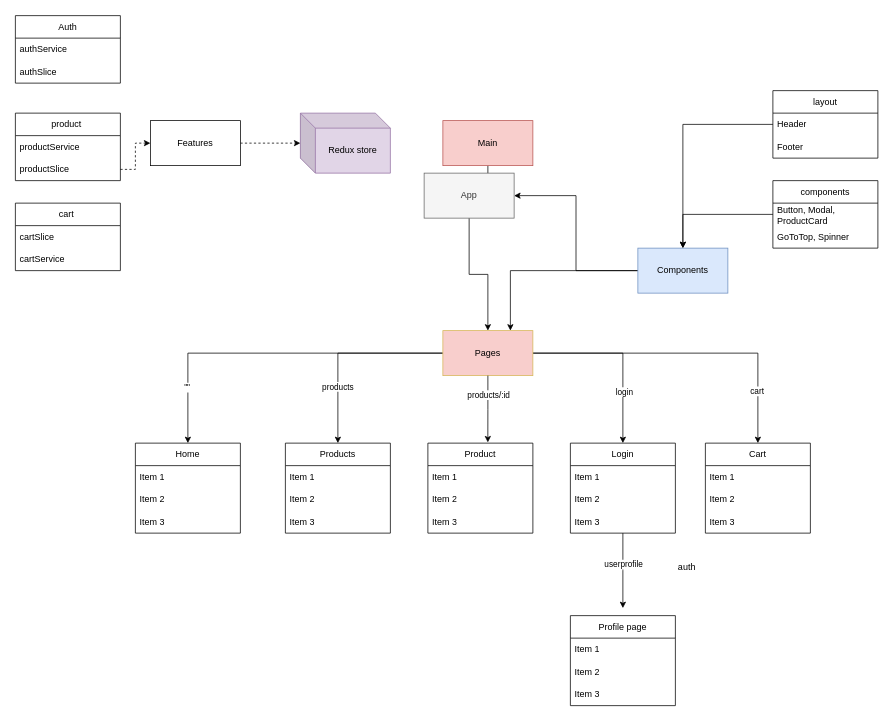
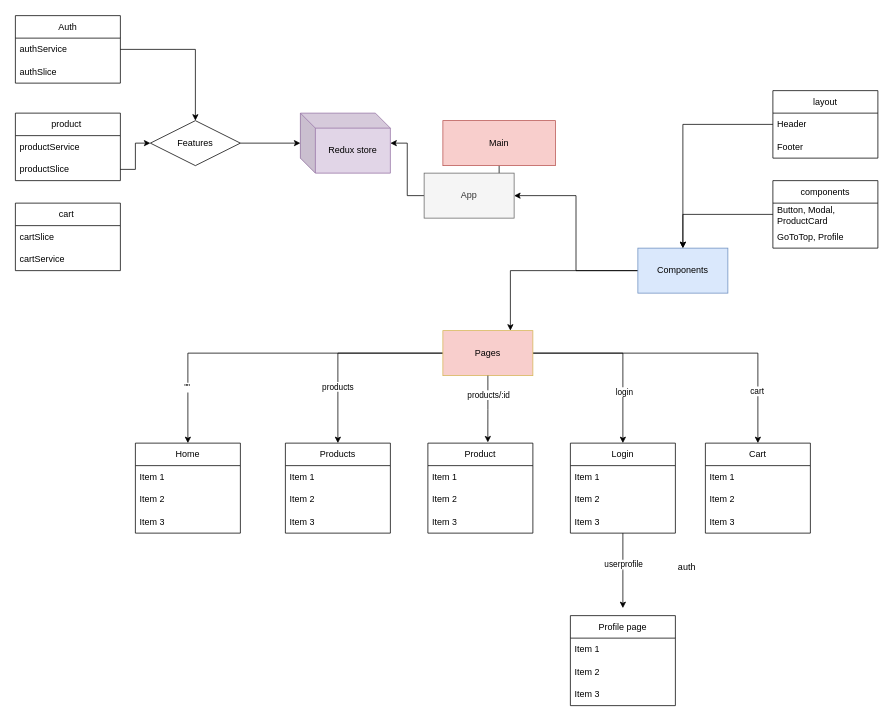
none -> (191, 49)
(195, 143) -> (195, 143)
(267, 143) -> (267, 143)
(488, 143) -> (499, 143)
(135, 159) -> (135, 159)
(814, 237) -> (813, 237)
(477, 274) -> (407, 171)
